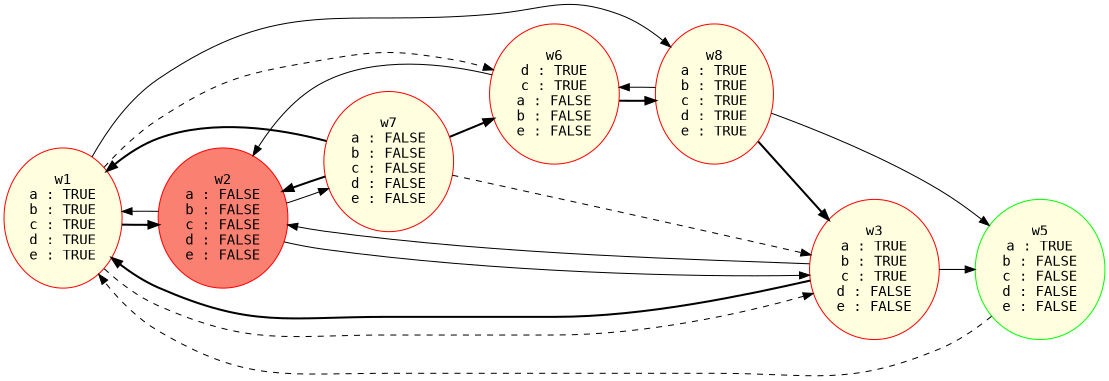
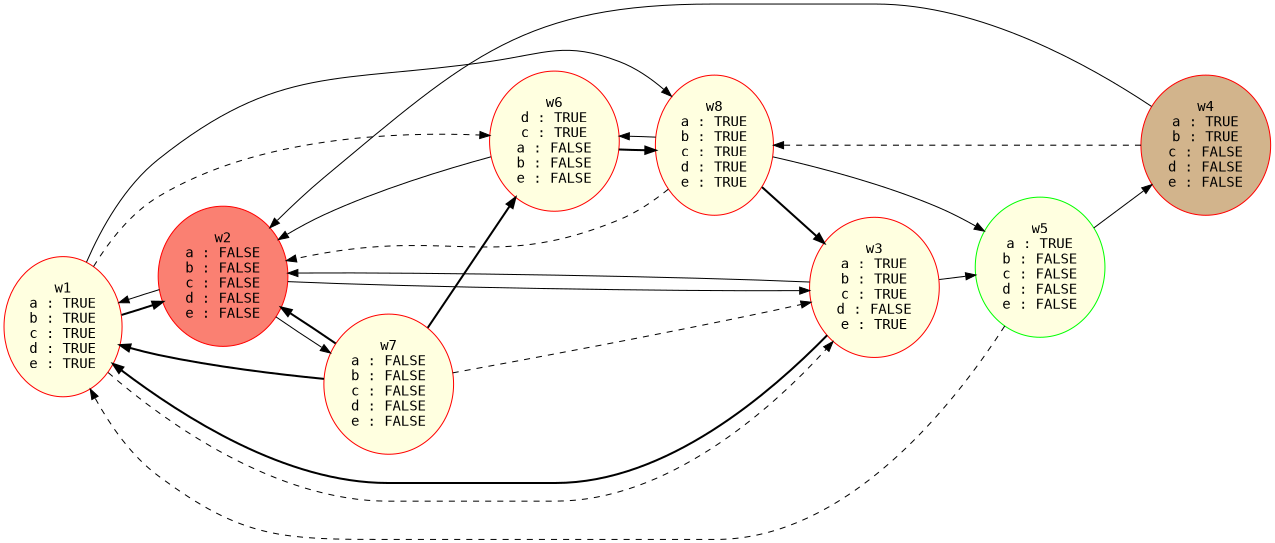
none -> (1206, 145)
none -> (498, 247)
(874, 269) -> (874, 287)
